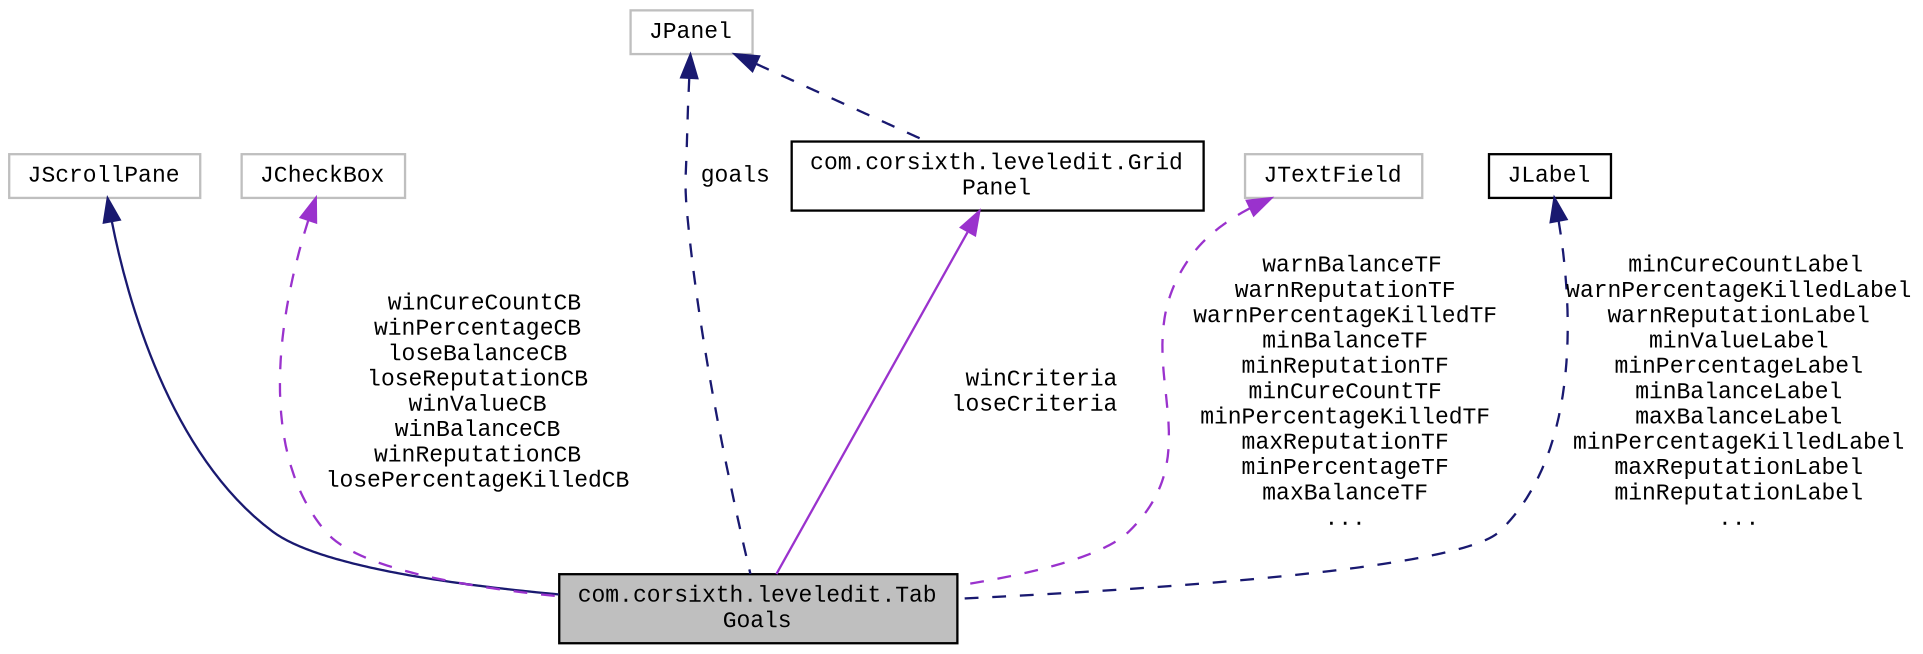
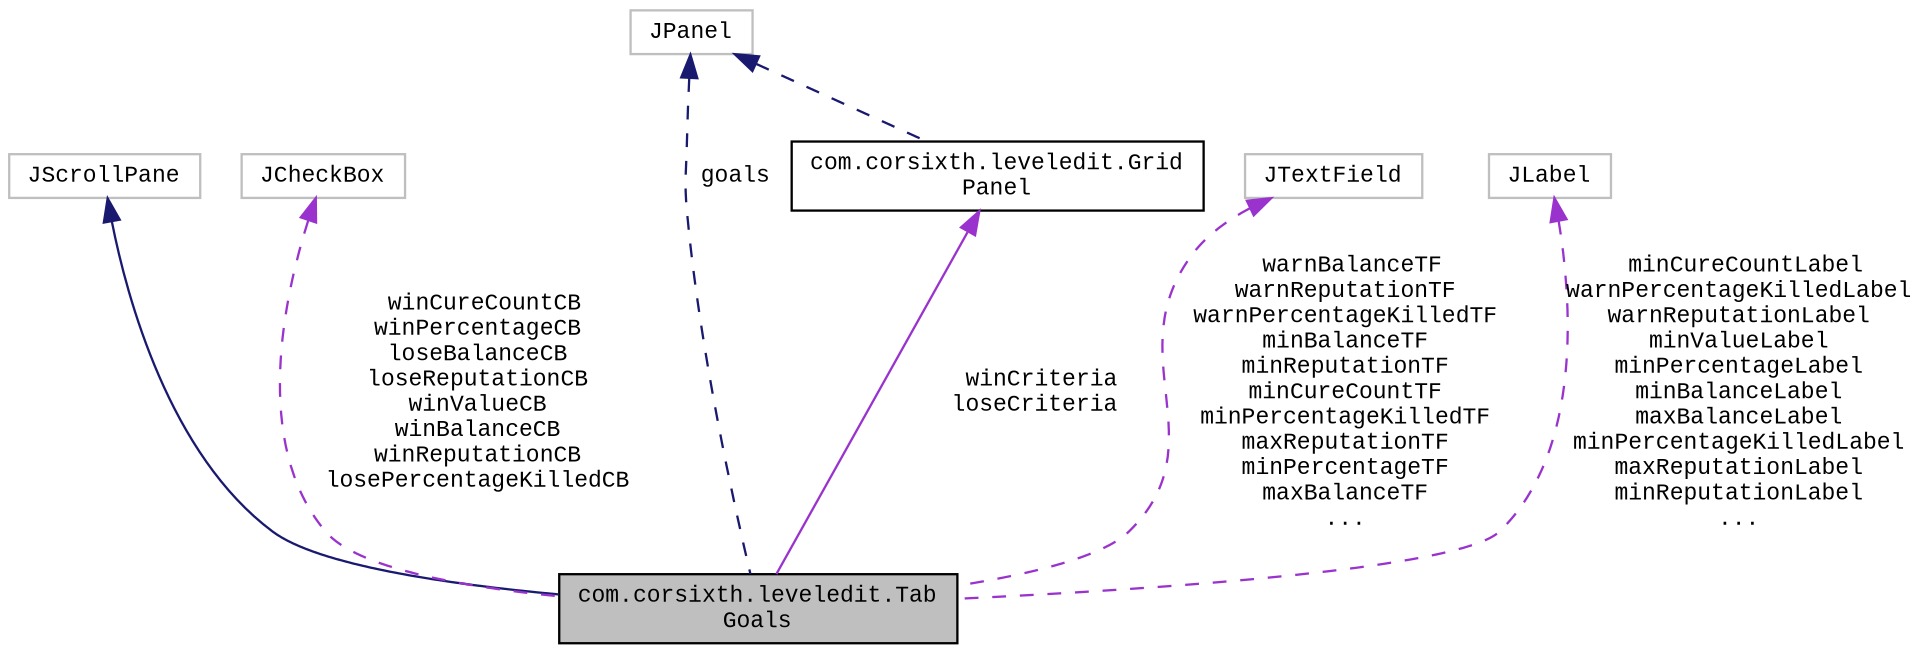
(1550, 176) -> (1550, 176)
(1394, 562) -> (1394, 562)
